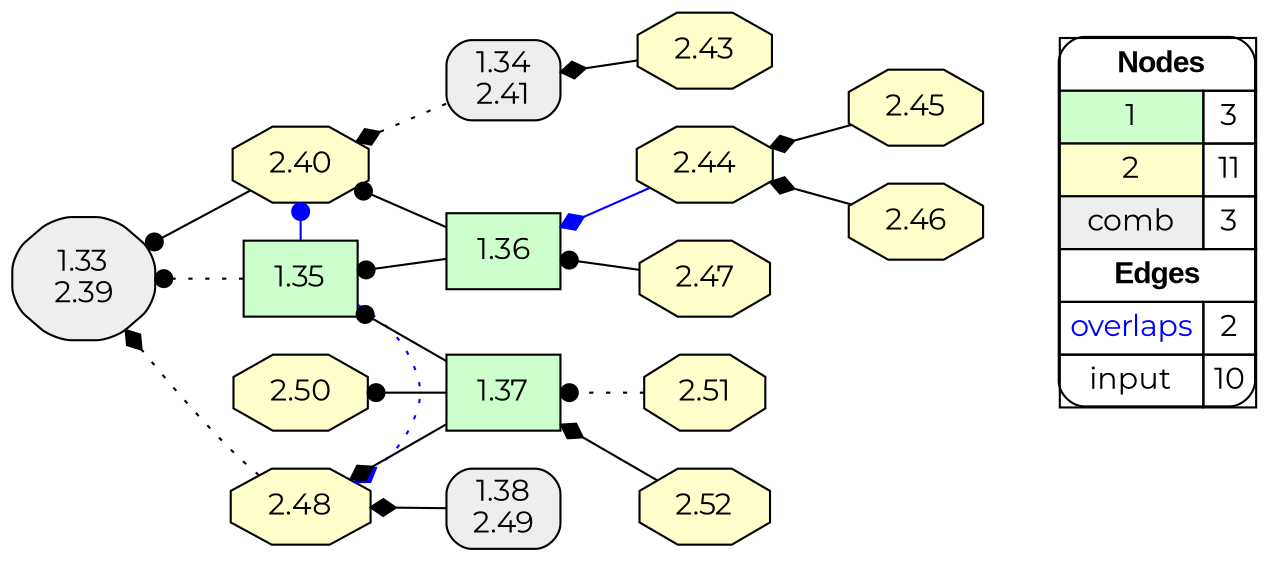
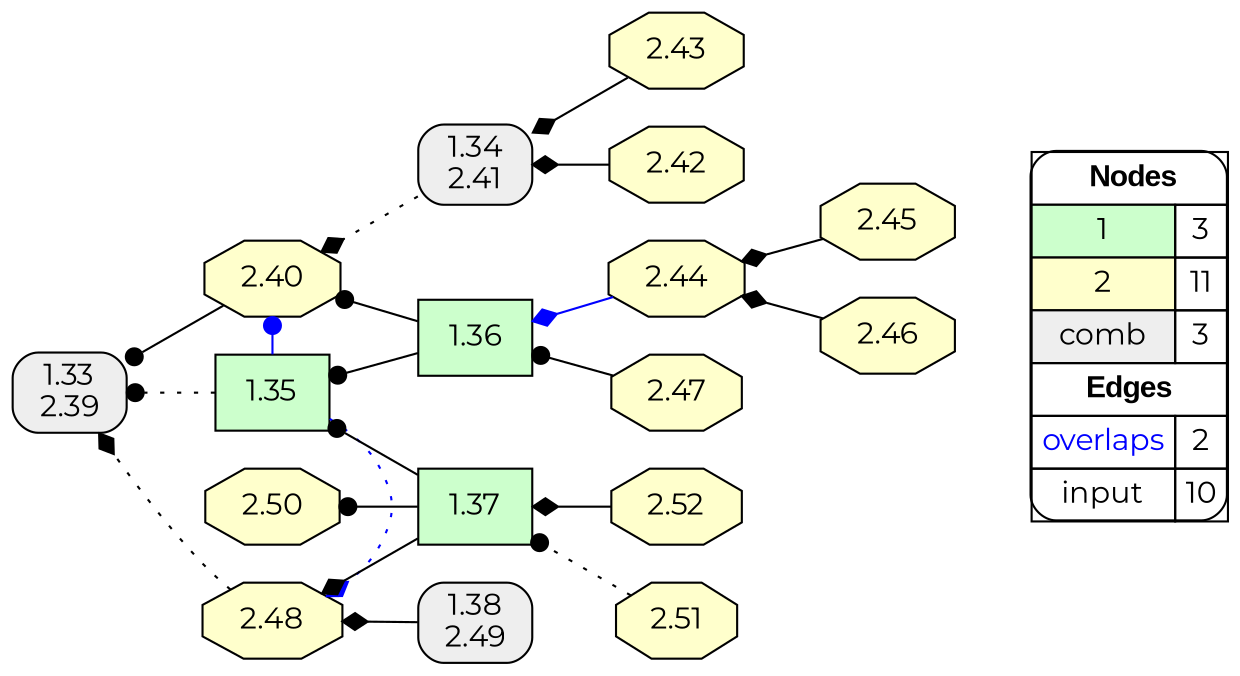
none -> (677, 165)
(84, 279) -> (70, 393)
